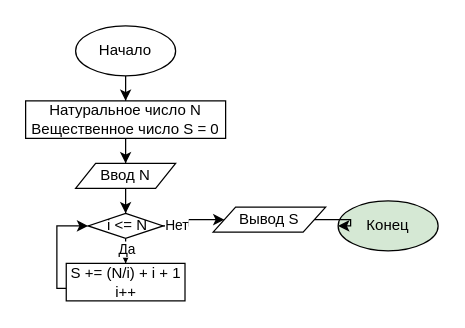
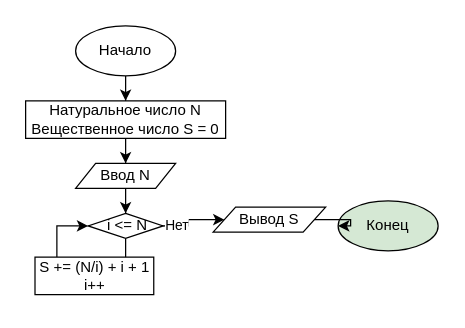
(126, 282) -> (94, 276)
